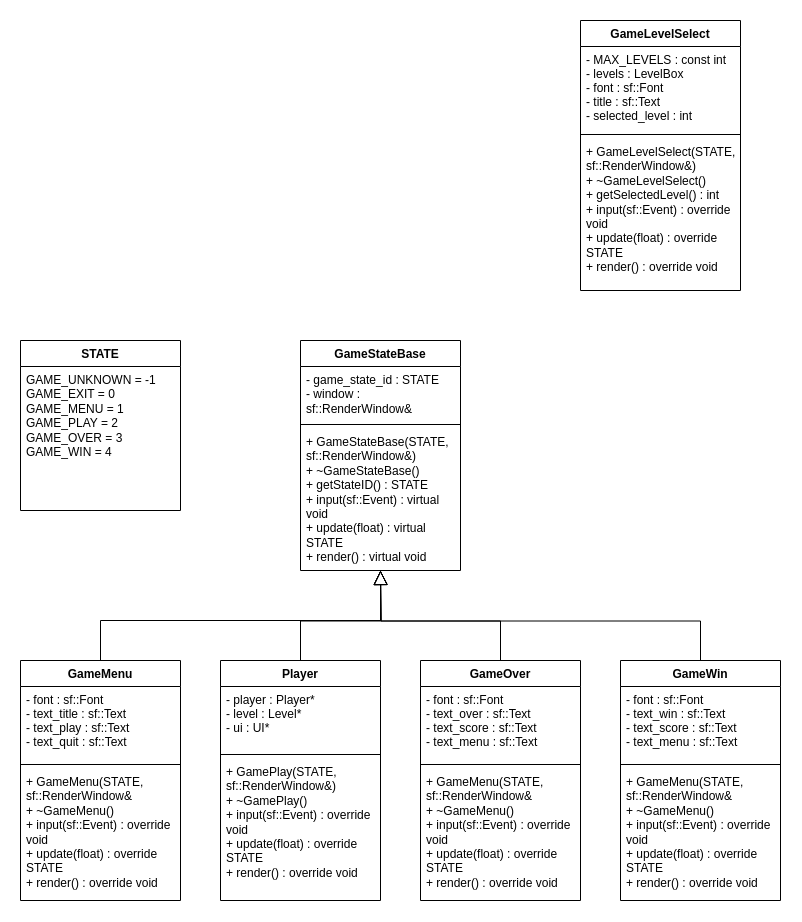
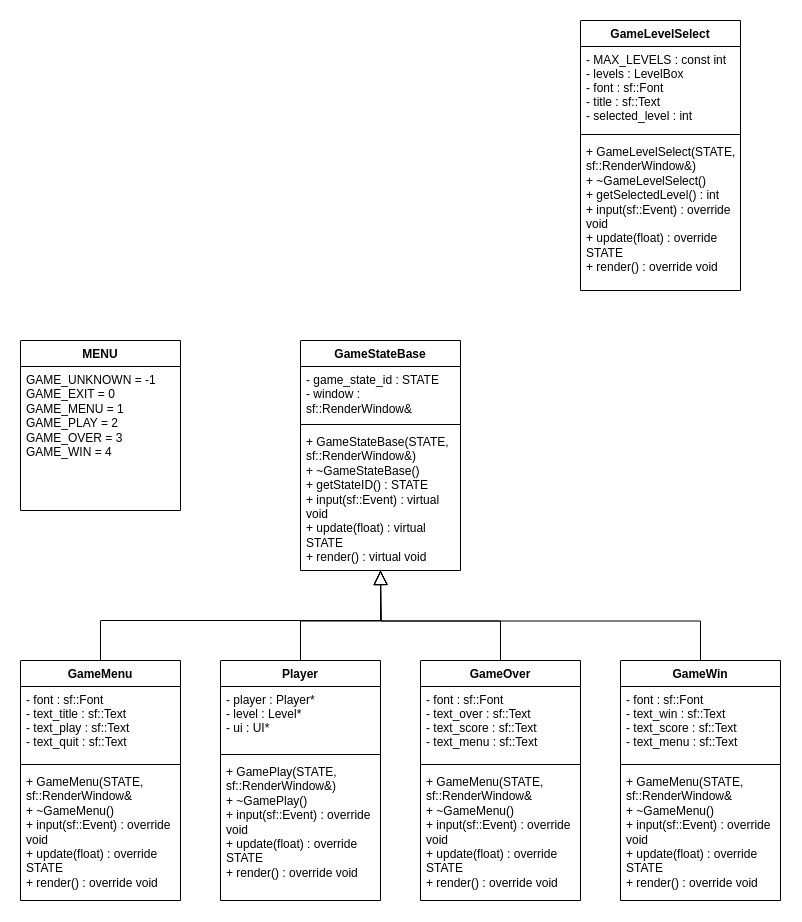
(100, 354) -> (100, 354)
